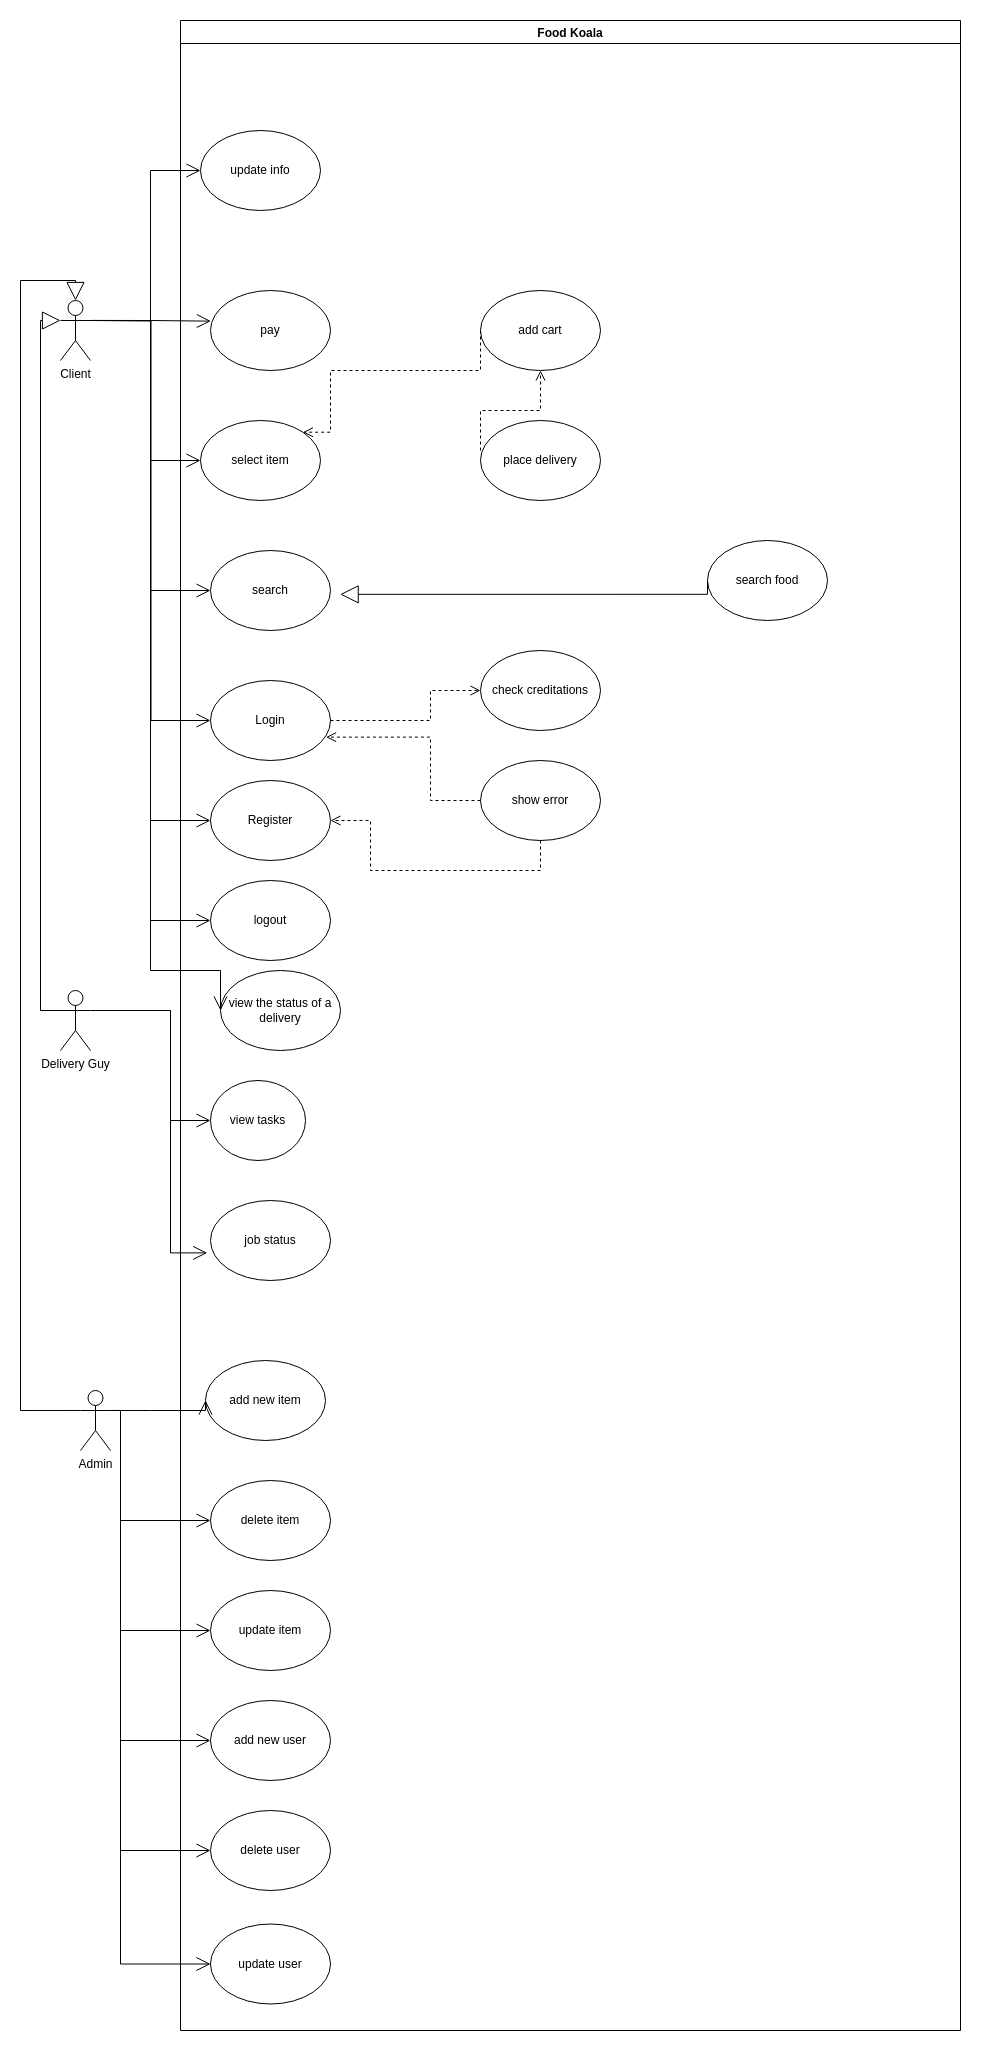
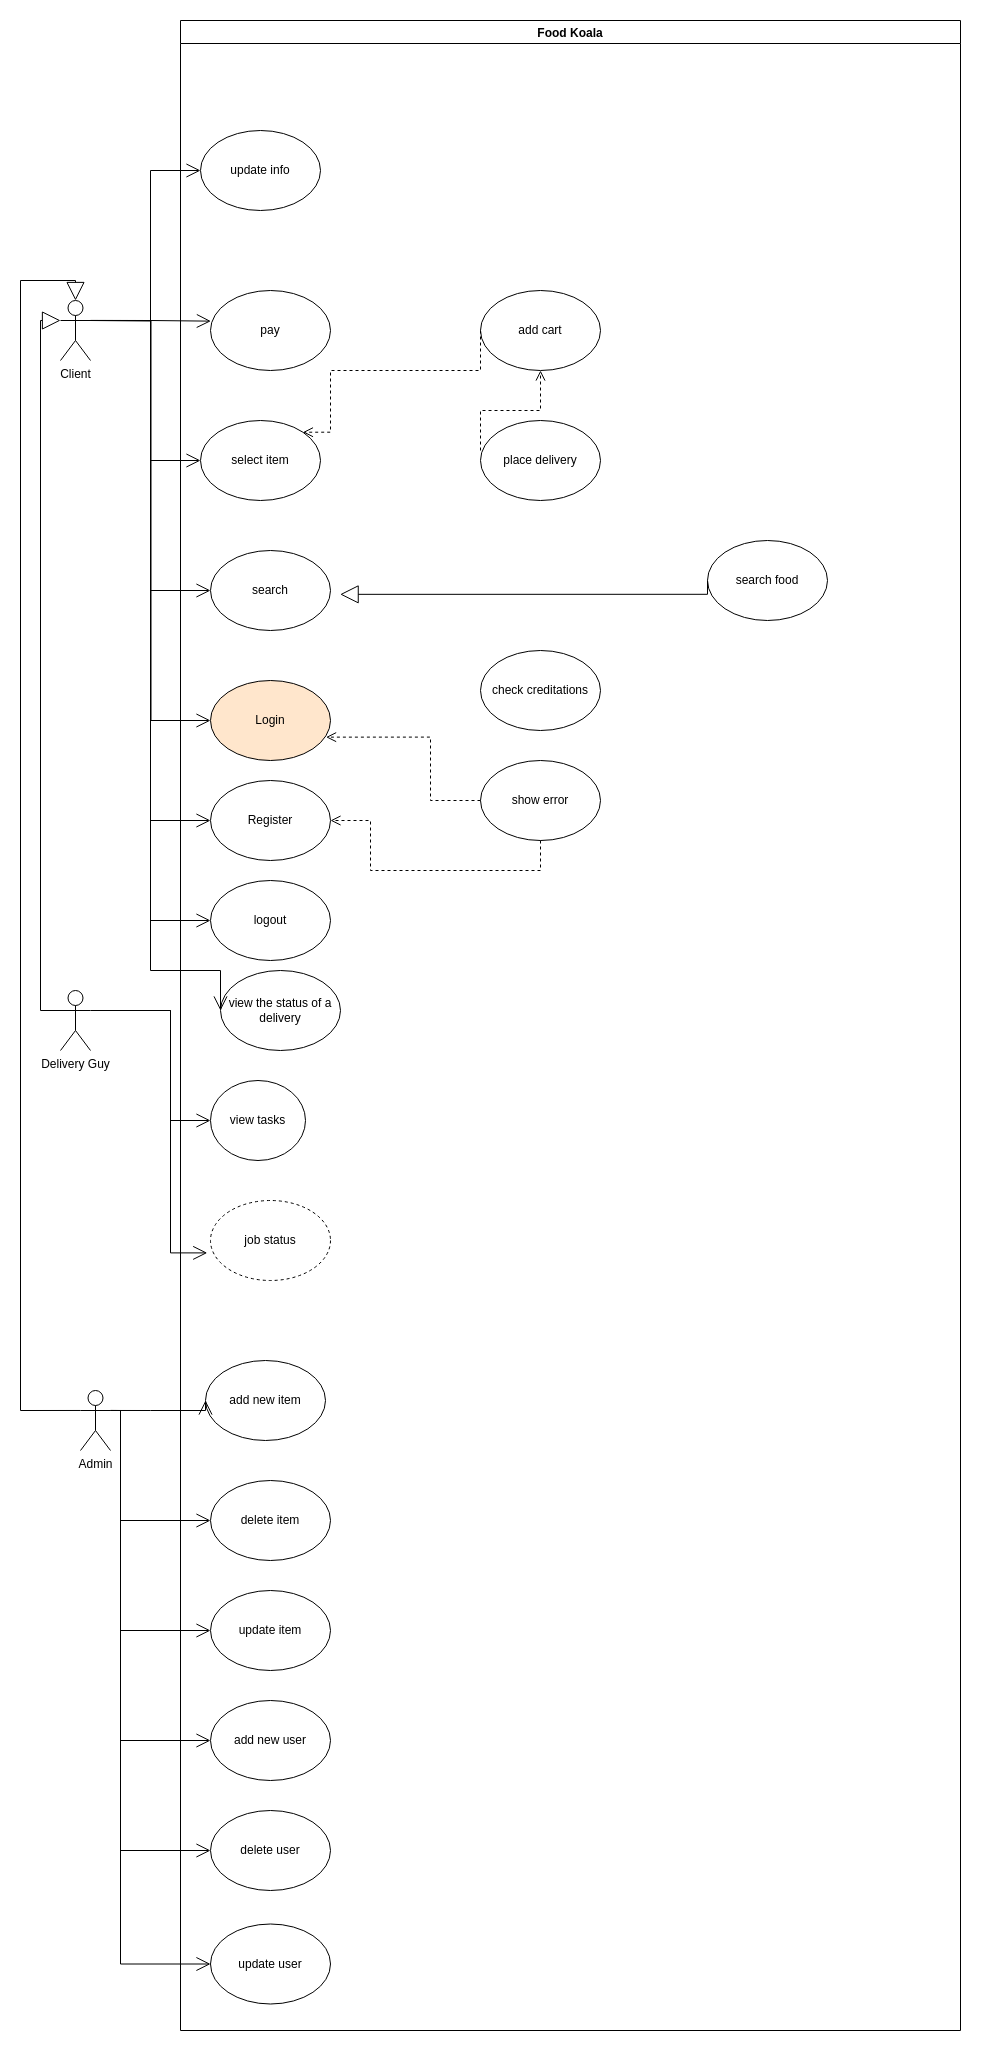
(271, 721) -> (271, 721)
(419, 721) -> none
(271, 1241) -> (271, 1241)
